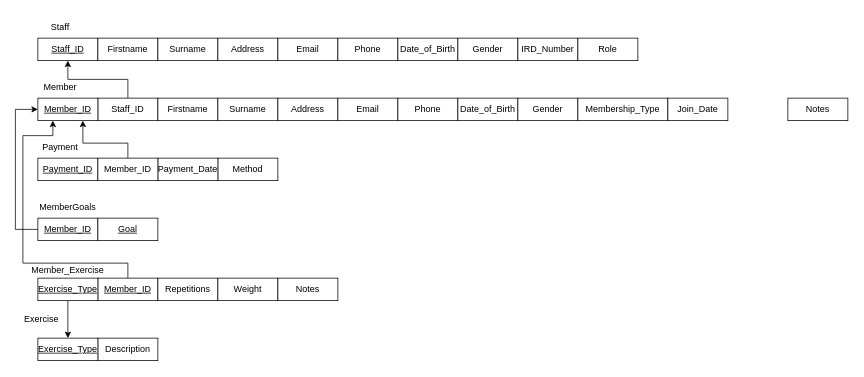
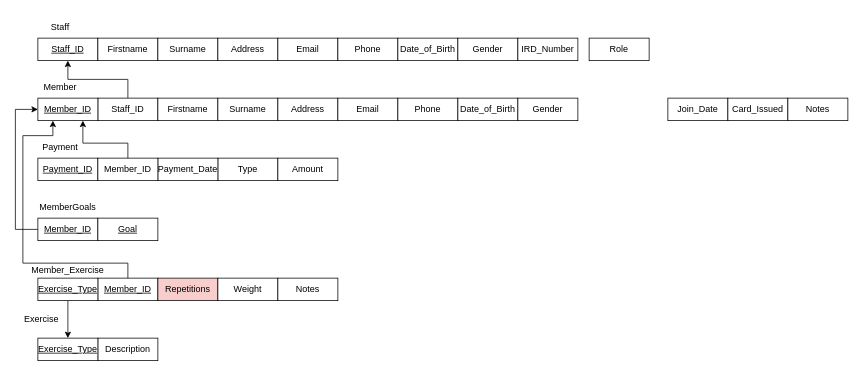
(608, 49) -> (619, 49)
(623, 109) -> none
none -> (758, 109)
(248, 169) -> (248, 169)
none -> (308, 169)
(188, 289) -> (188, 289)
